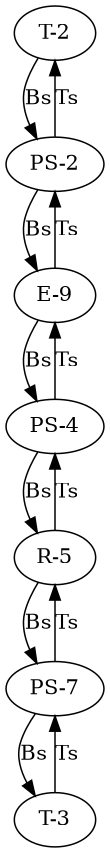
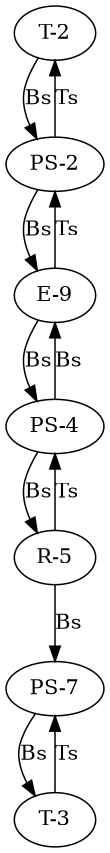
(67, 361) -> (69, 361)
(55, 631) -> none
